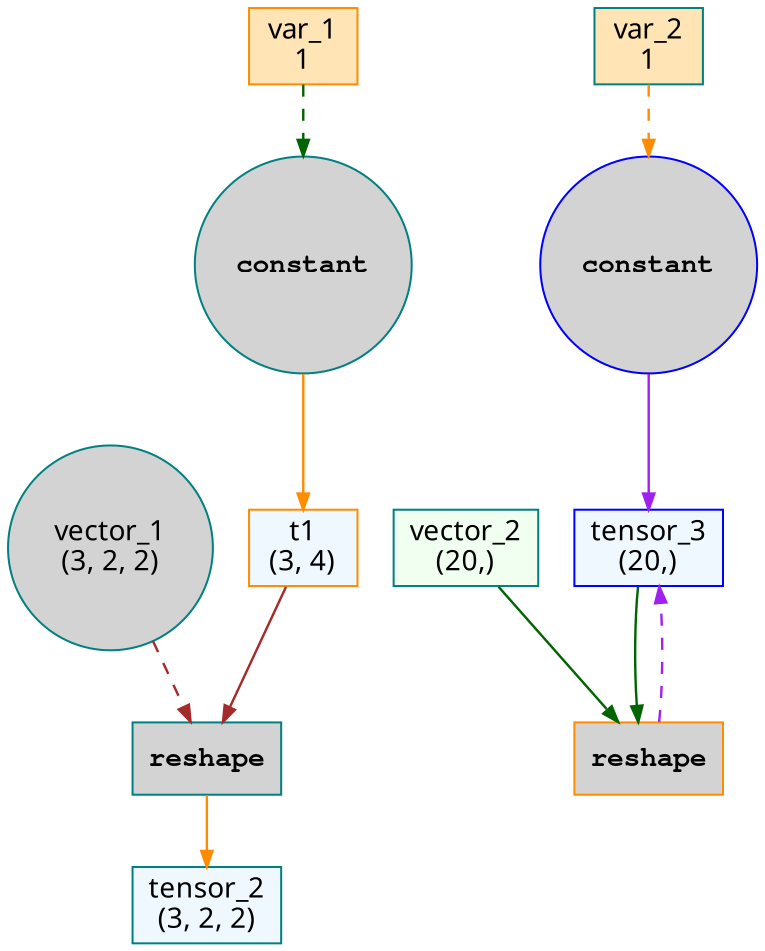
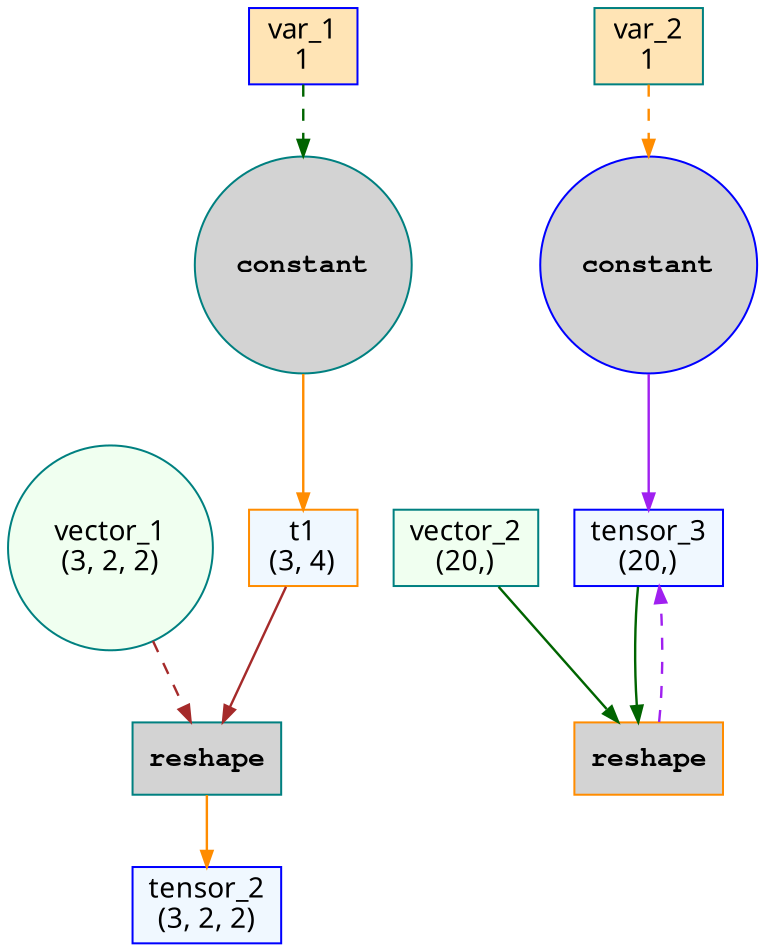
(303, 46) -> (303, 46)
(110, 548) -> (110, 548)
(207, 905) -> (207, 905)
